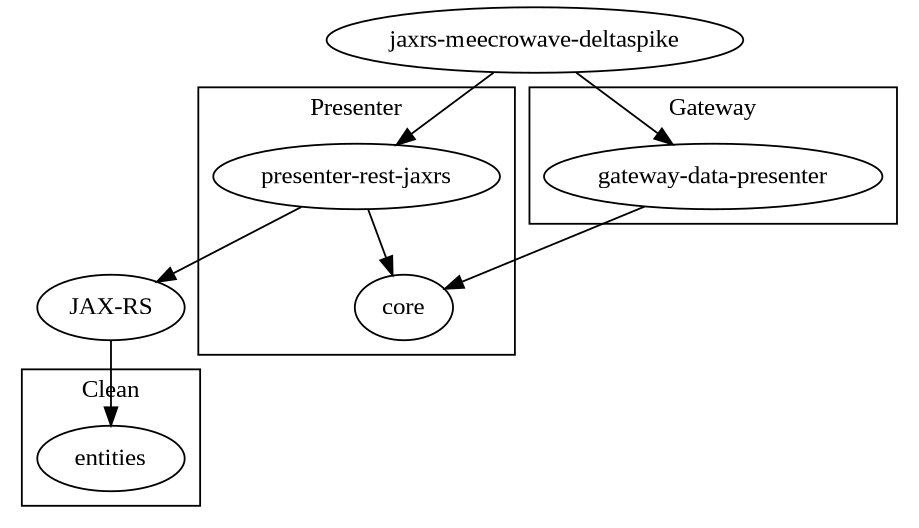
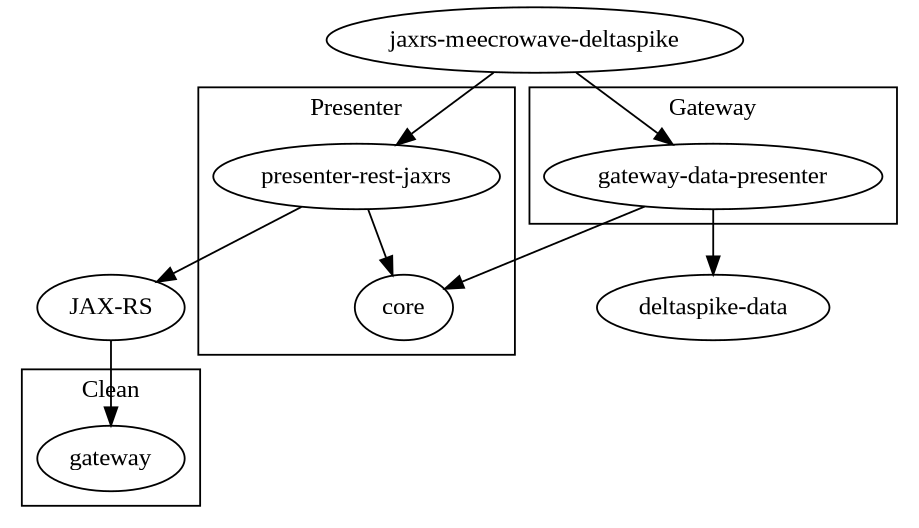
none -> (713, 307)
(111, 458) -> (111, 458)
